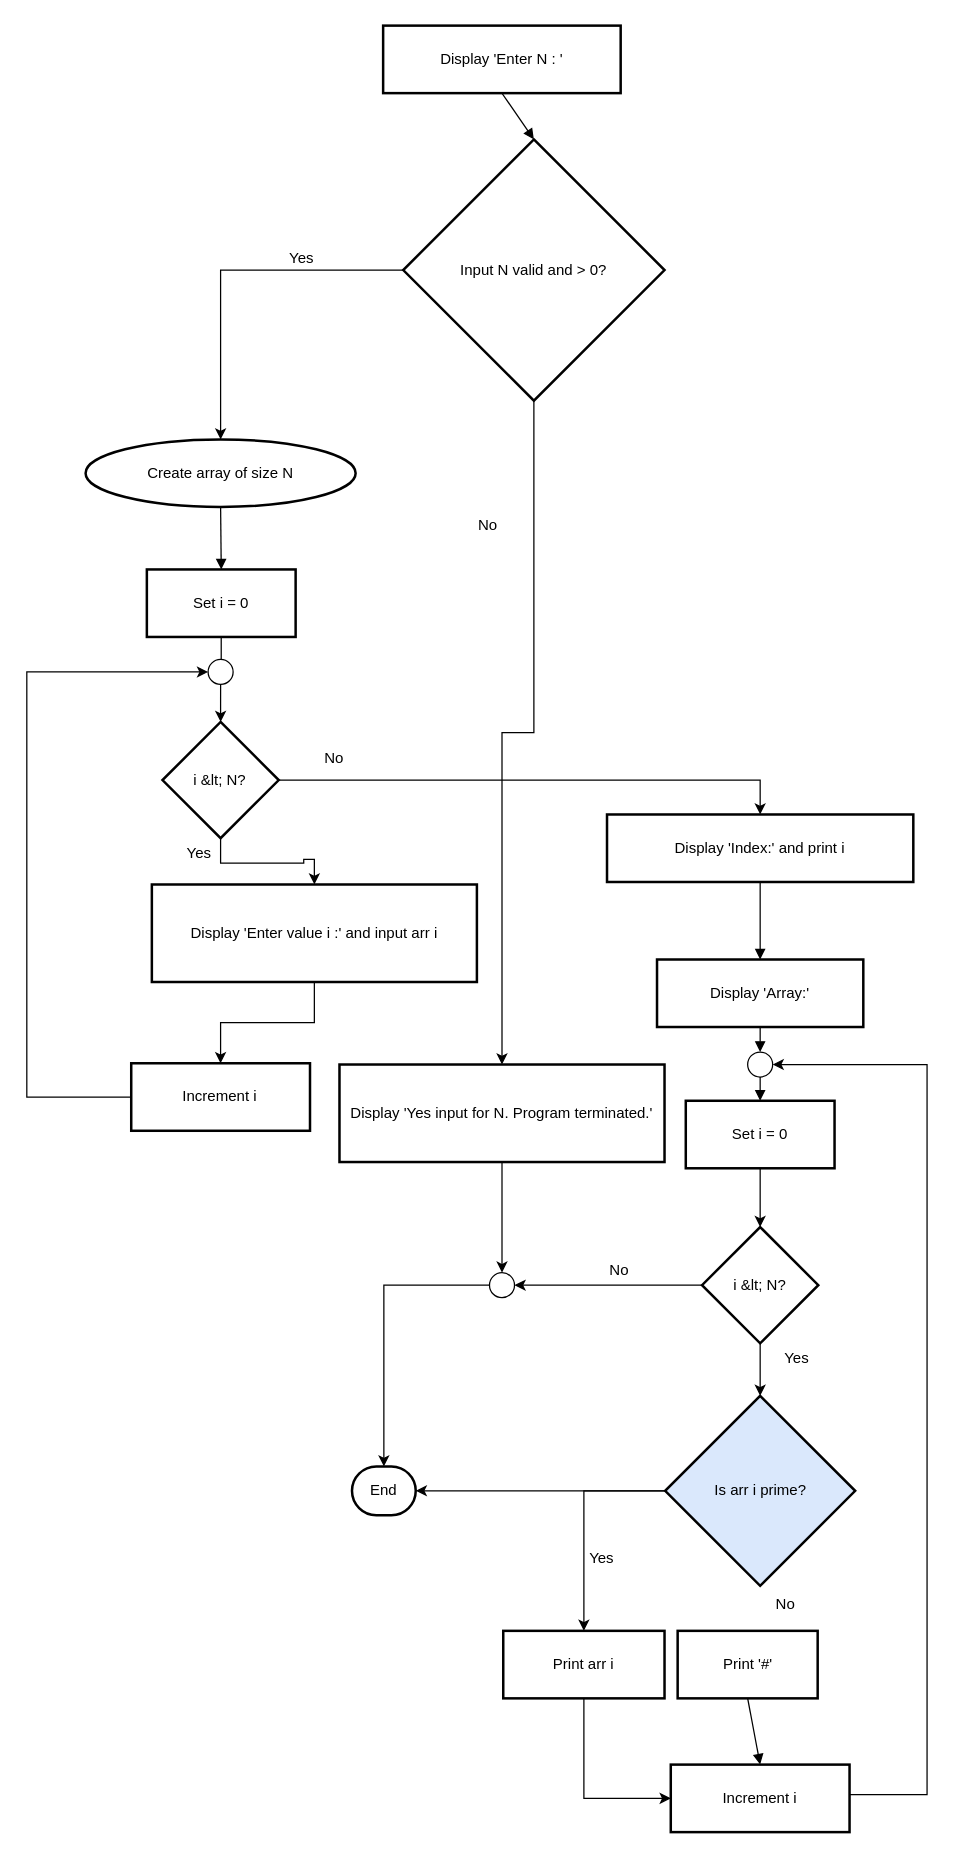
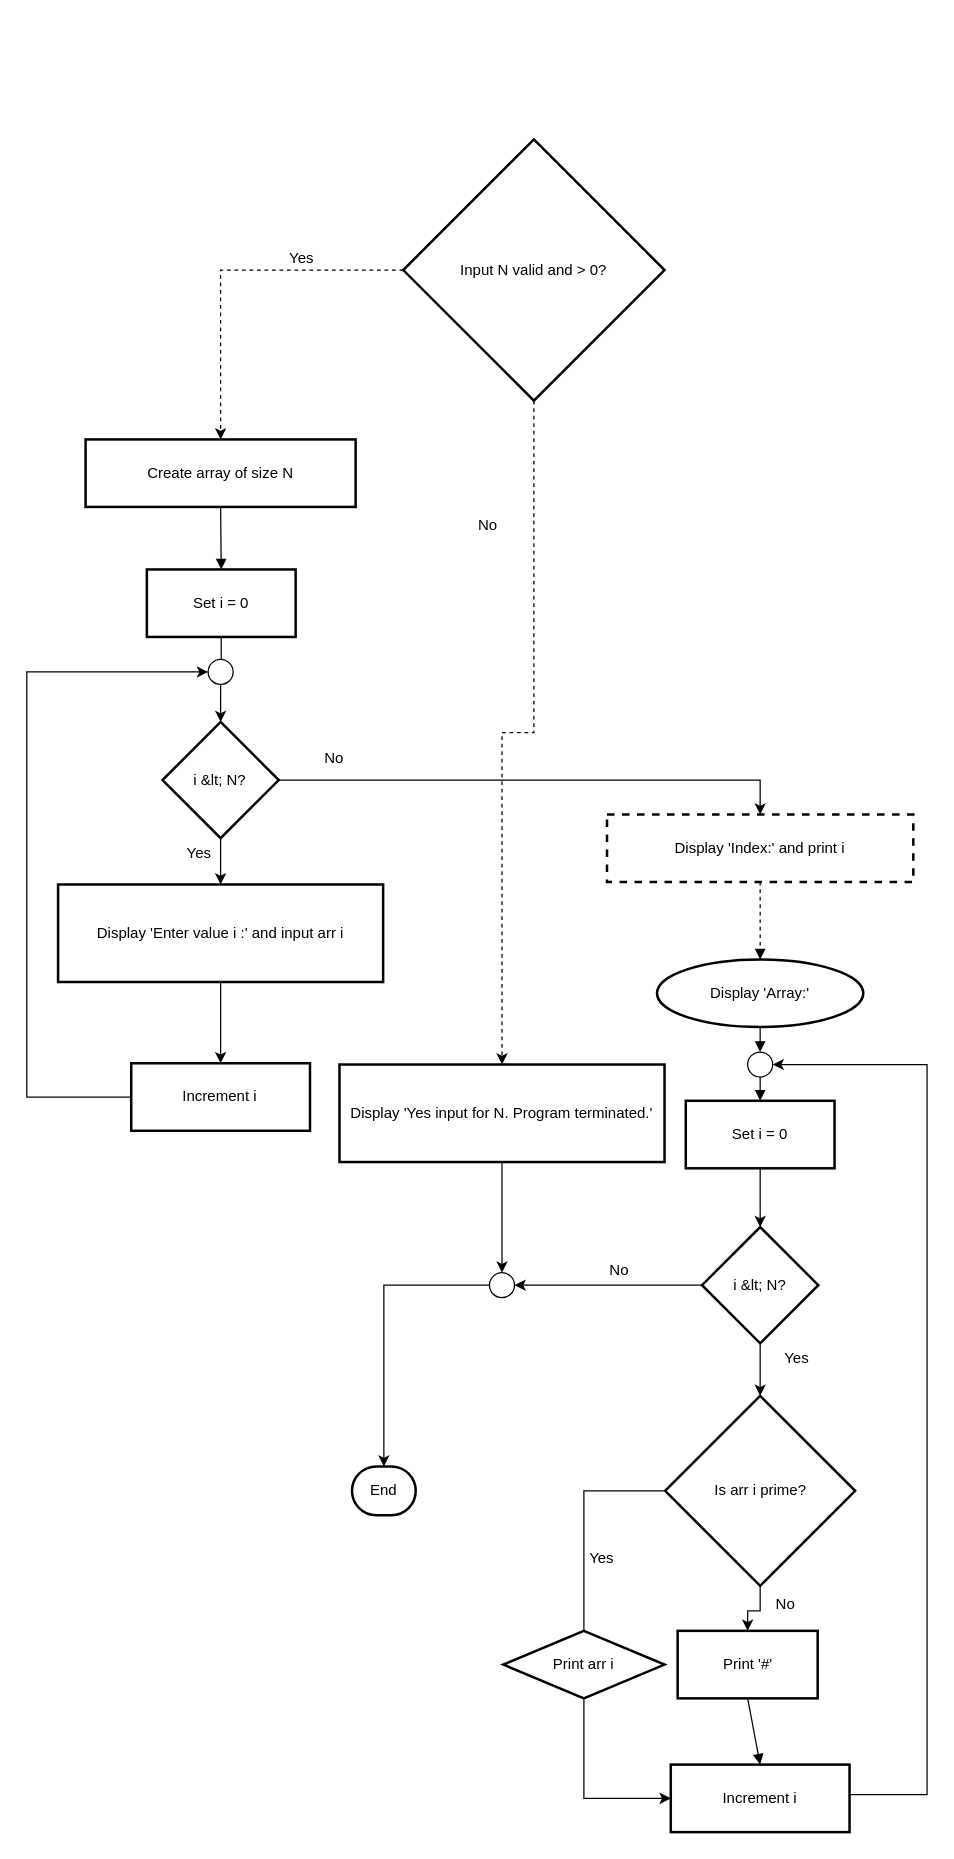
(502, 59) -> none
(515, 112) -> none
(230, 270) -> (230, 270)
(221, 473) -> (221, 473)
(523, 733) -> (523, 733)
(760, 848) -> (760, 848)
(760, 916) -> (760, 916)
(314, 933) -> (221, 933)
(760, 993) -> (760, 993)
(503, 1491) -> (760, 1610)
(760, 1491) -> (760, 1491)
(584, 1621) -> (584, 1625)
(584, 1664) -> (584, 1664)
